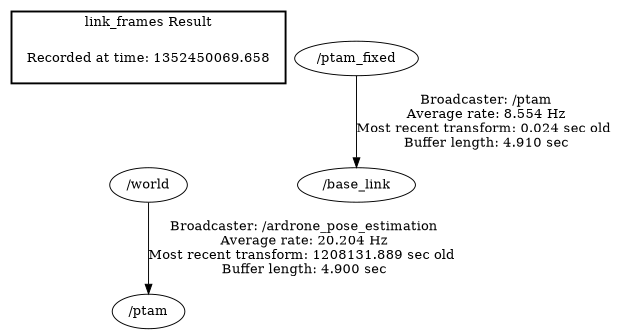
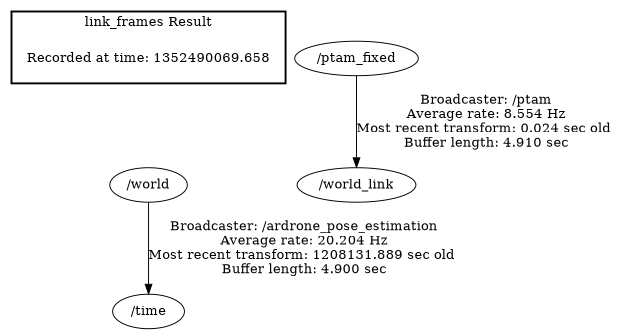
(149, 58) -> (149, 58)
(356, 185) -> (356, 185)
(149, 311) -> (149, 311)
